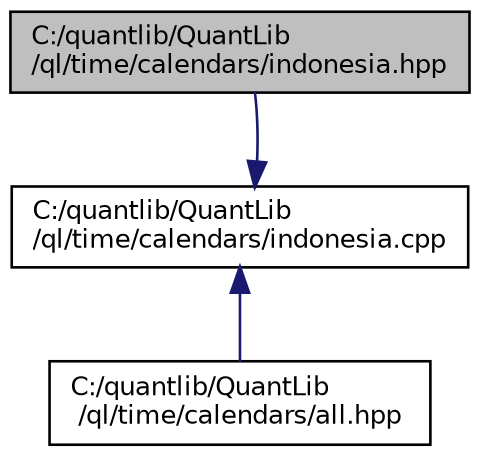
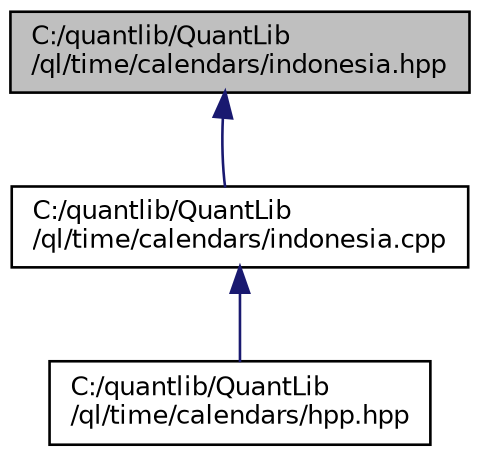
(257, 126) -> (223, 153)
(240, 403) -> (240, 403)
